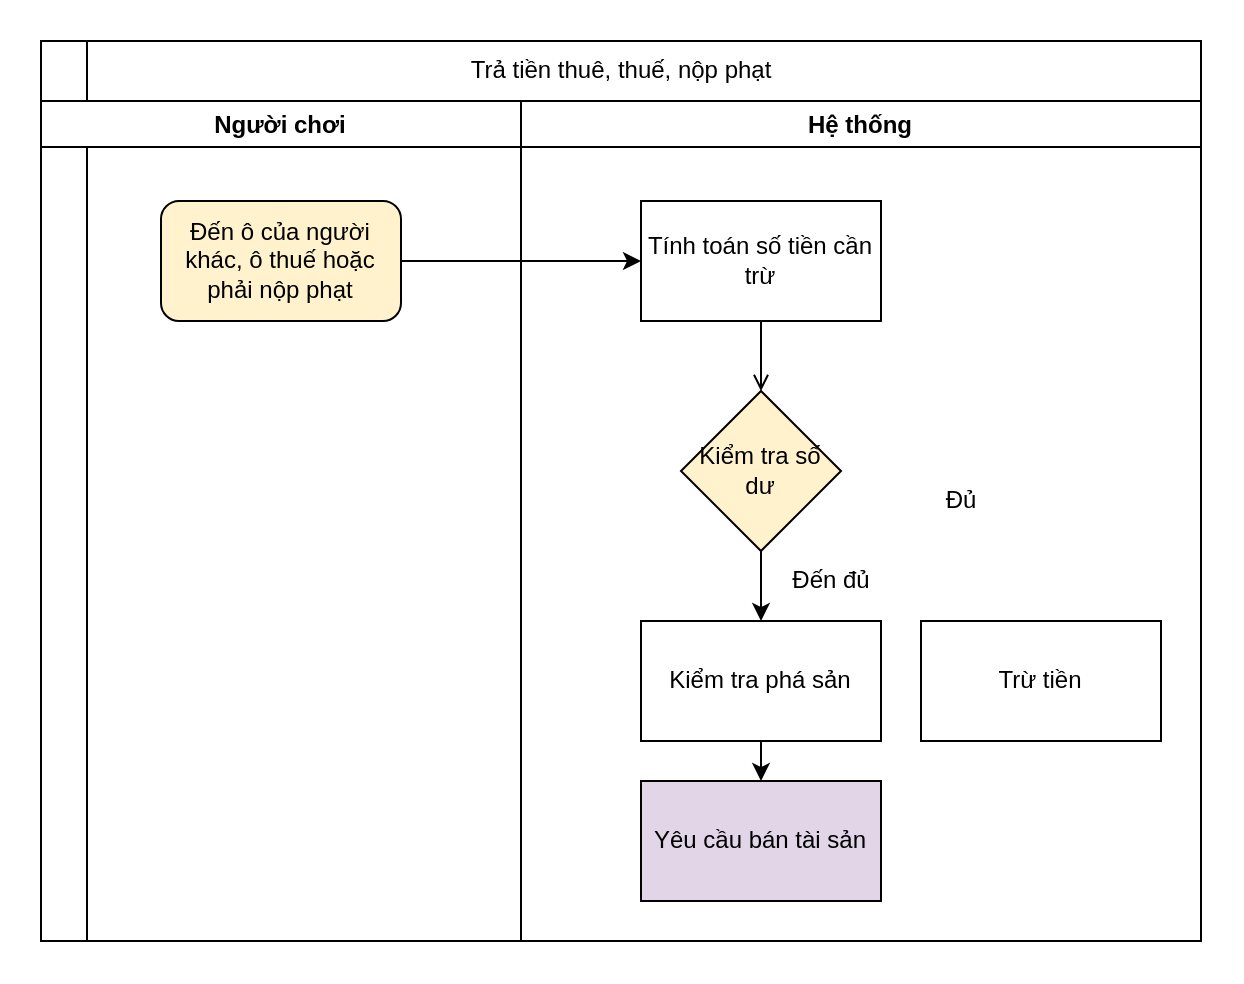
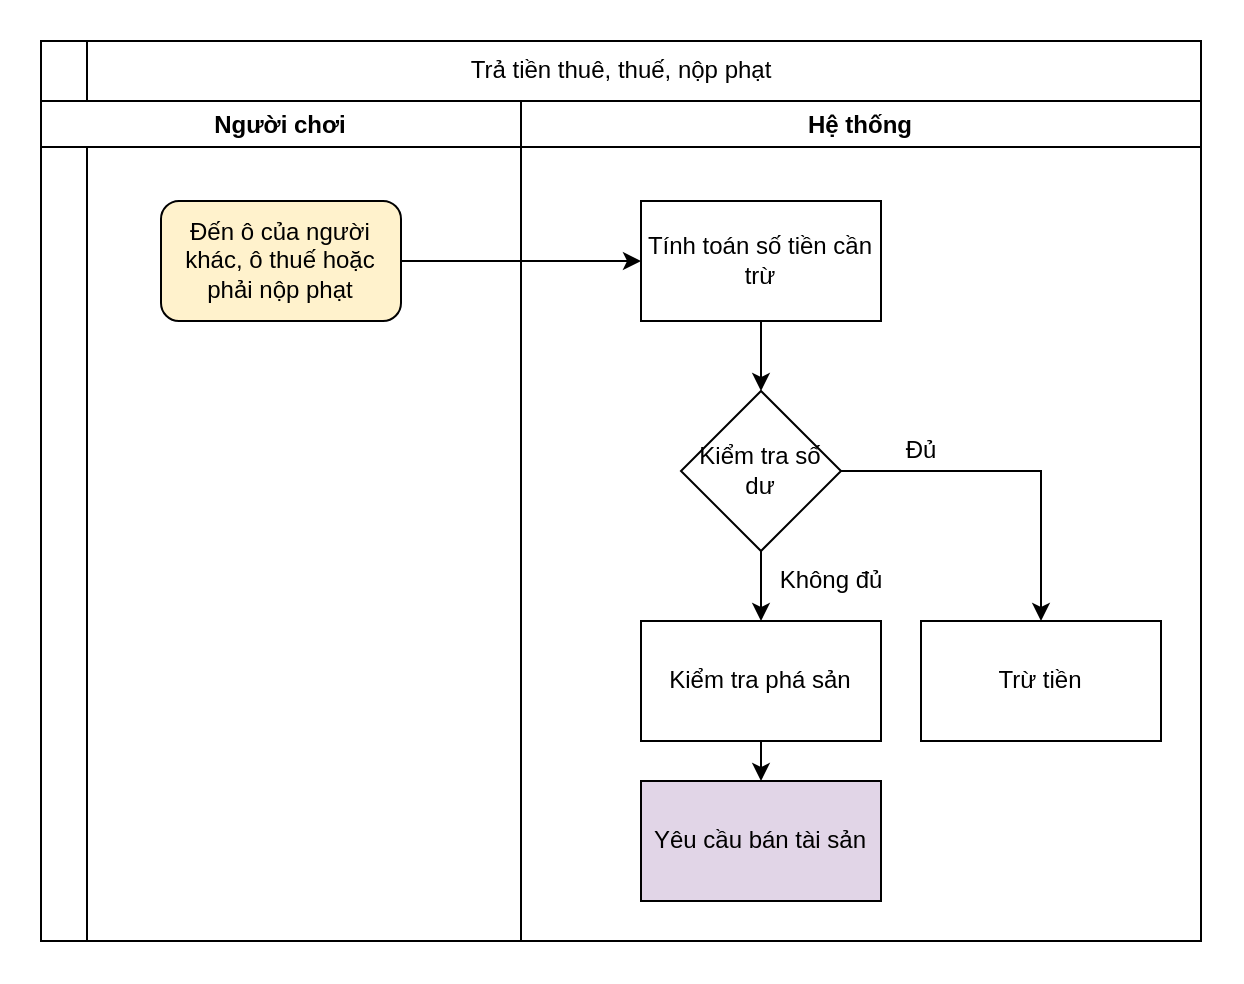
(761, 378) -> (761, 376)
(761, 471) -> (761, 471)
none -> (1009, 471)
(961, 501) -> (921, 451)
(832, 581) -> (832, 581)
